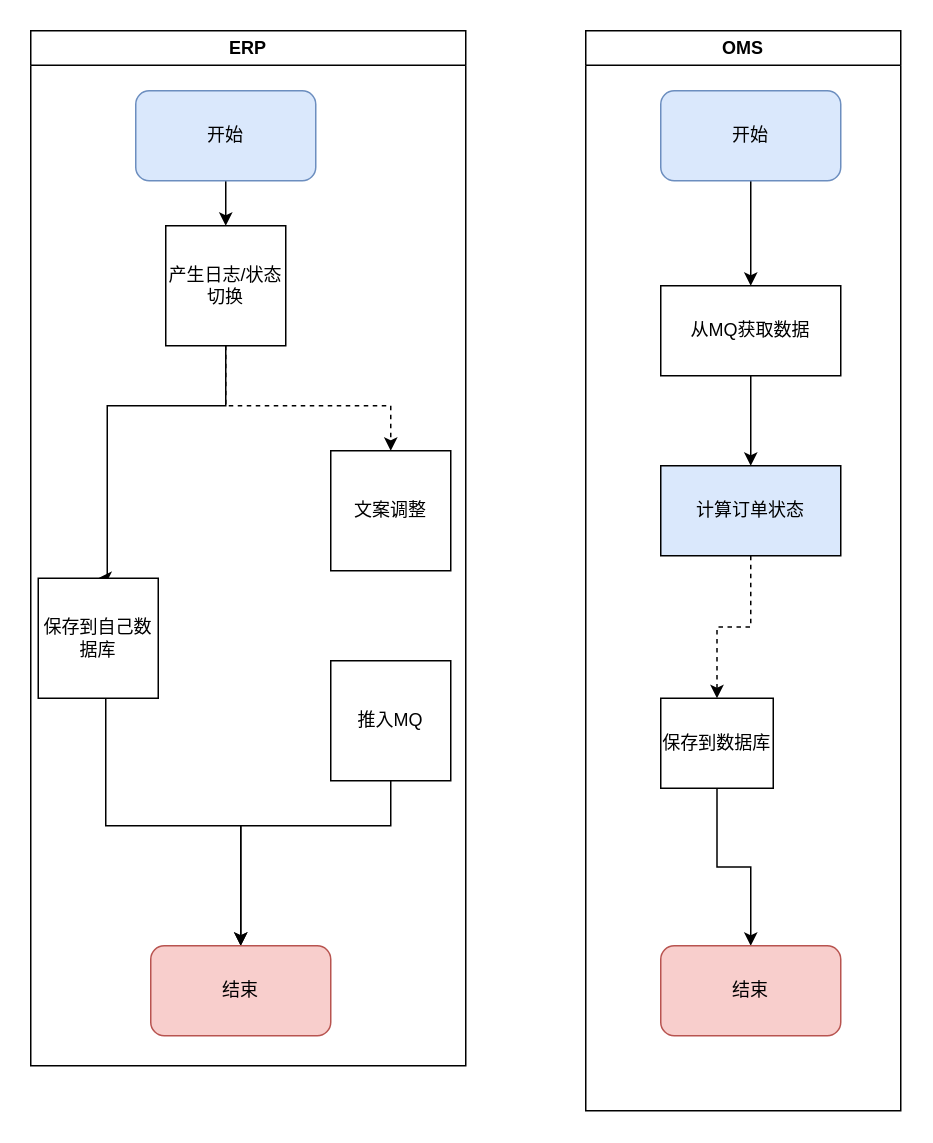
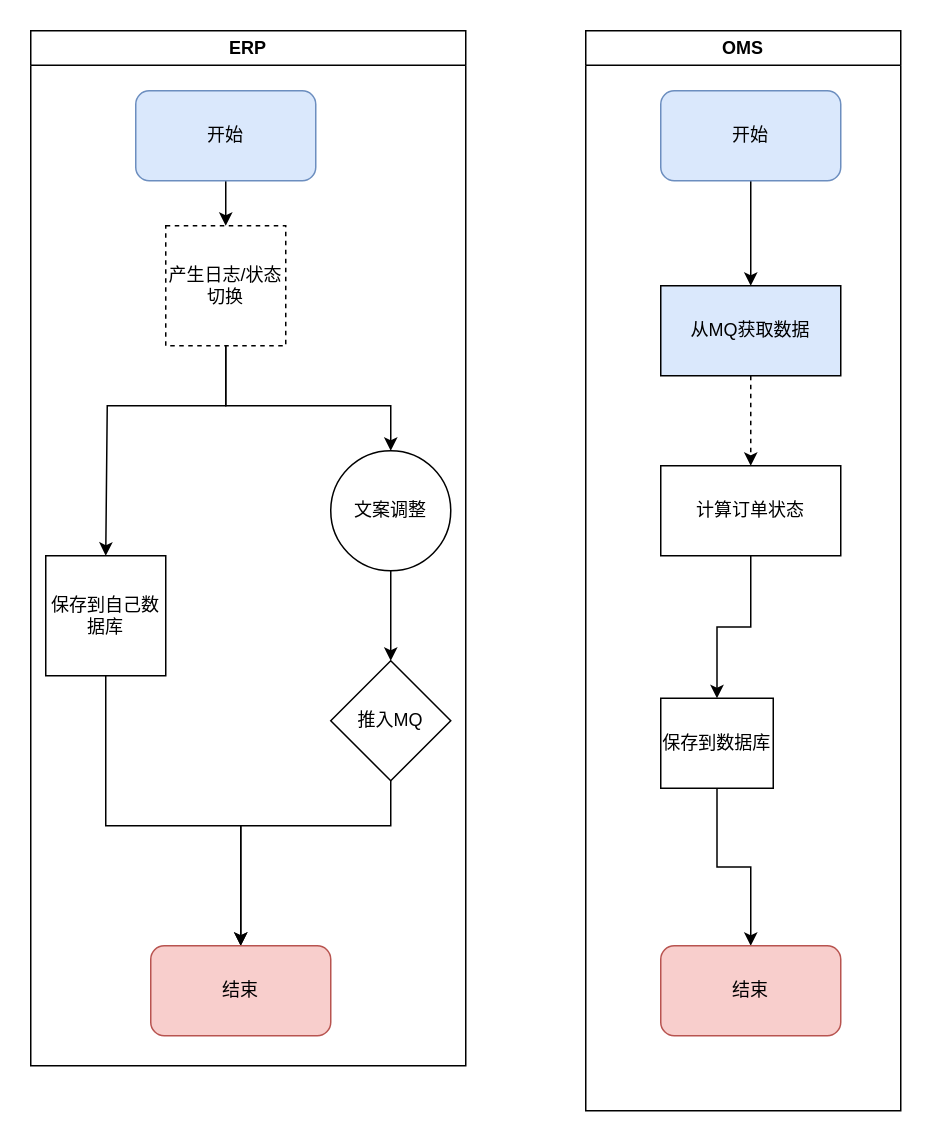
(226, 286) -> (226, 286)
(751, 331) -> (751, 331)
(326, 406) -> (326, 406)
(751, 417) -> (751, 417)
(391, 511) -> (391, 511)
(751, 511) -> (751, 511)
none -> (391, 611)
(741, 627) -> (741, 627)
(98, 638) -> (106, 616)
(391, 721) -> (391, 721)
